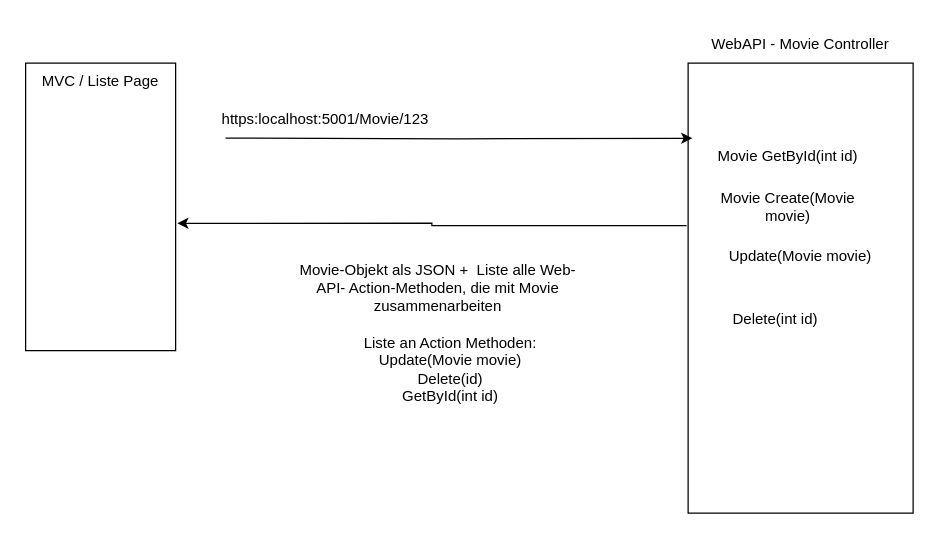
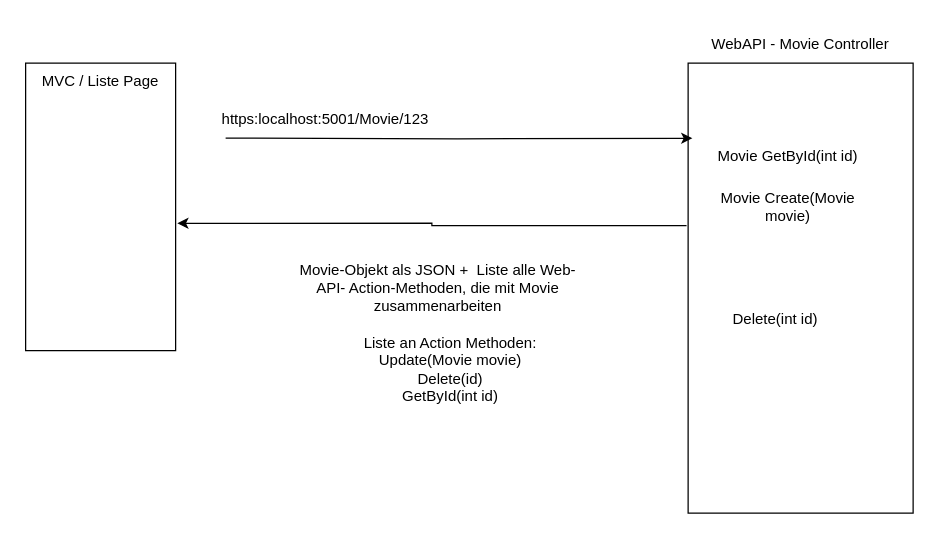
(801, 257) -> none
